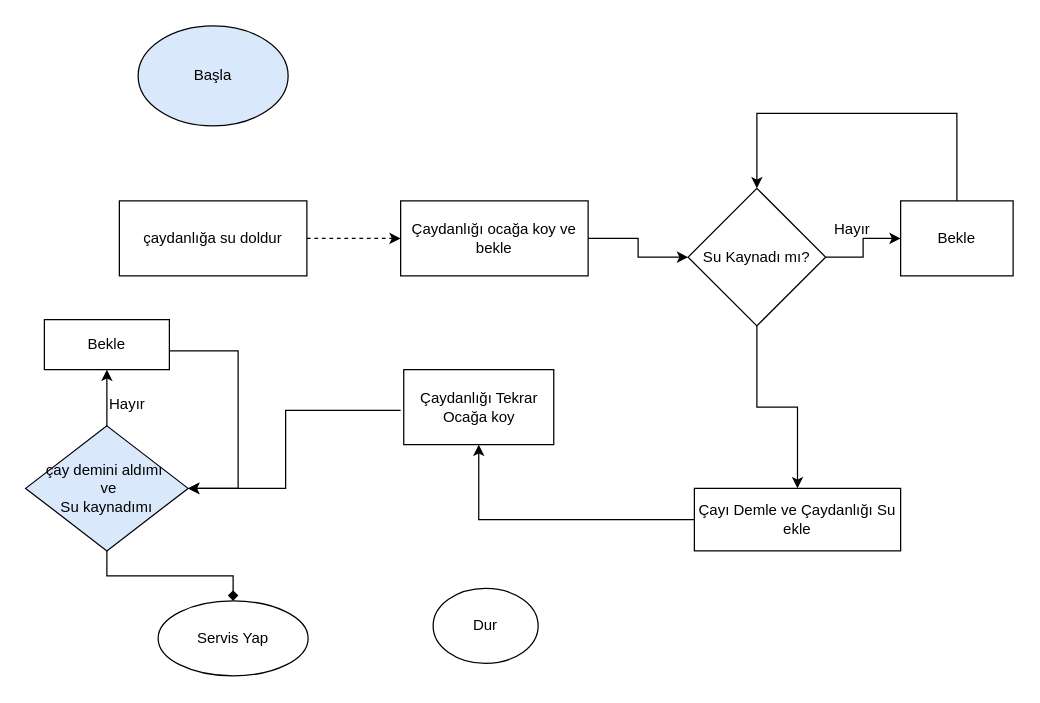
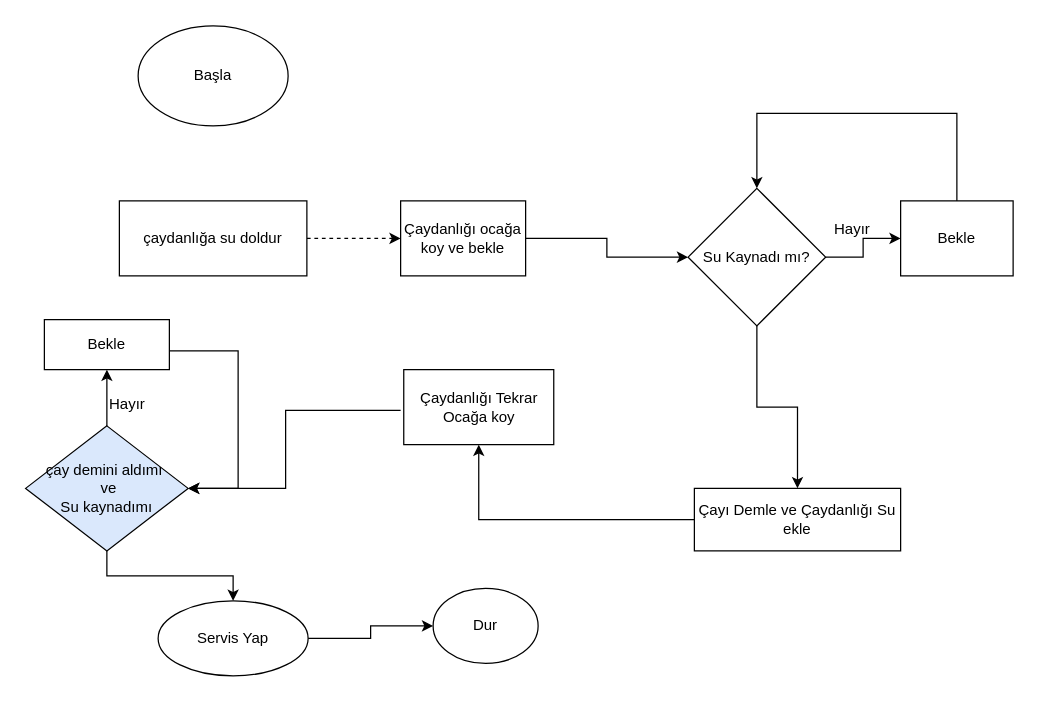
(213, 76) -> (213, 76)
(494, 238) -> (463, 238)
(233, 590) -> (233, 591)
none -> (371, 636)
